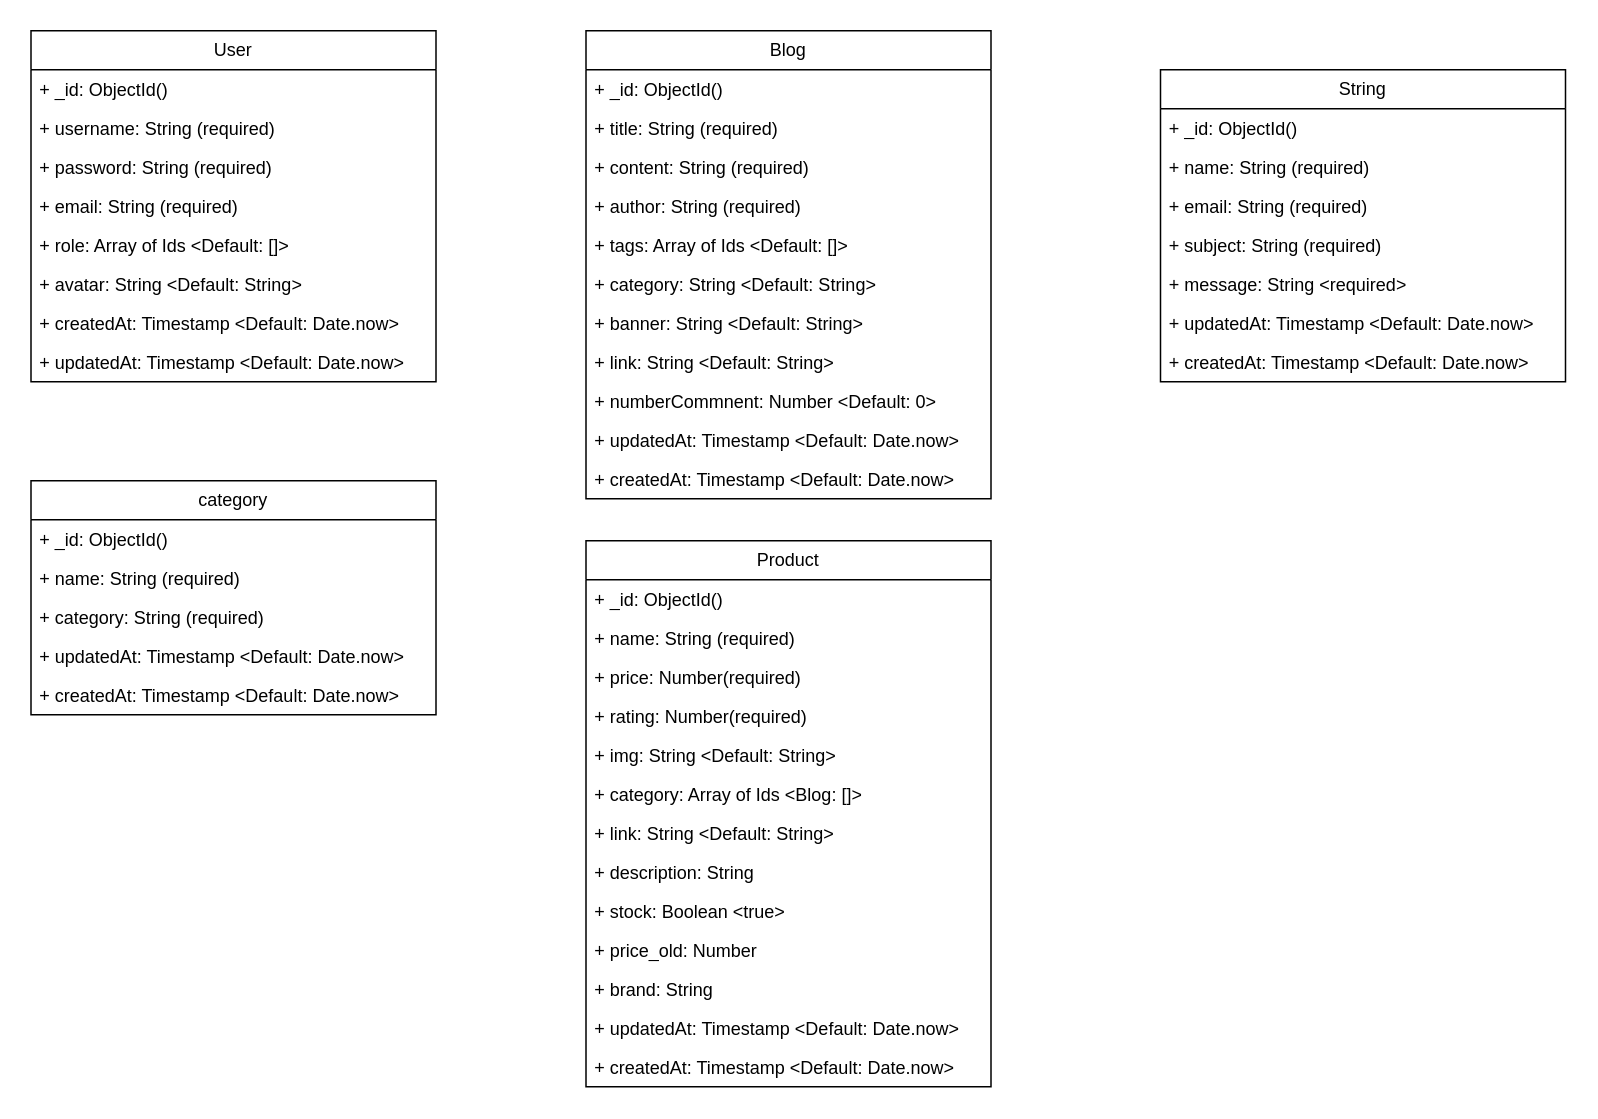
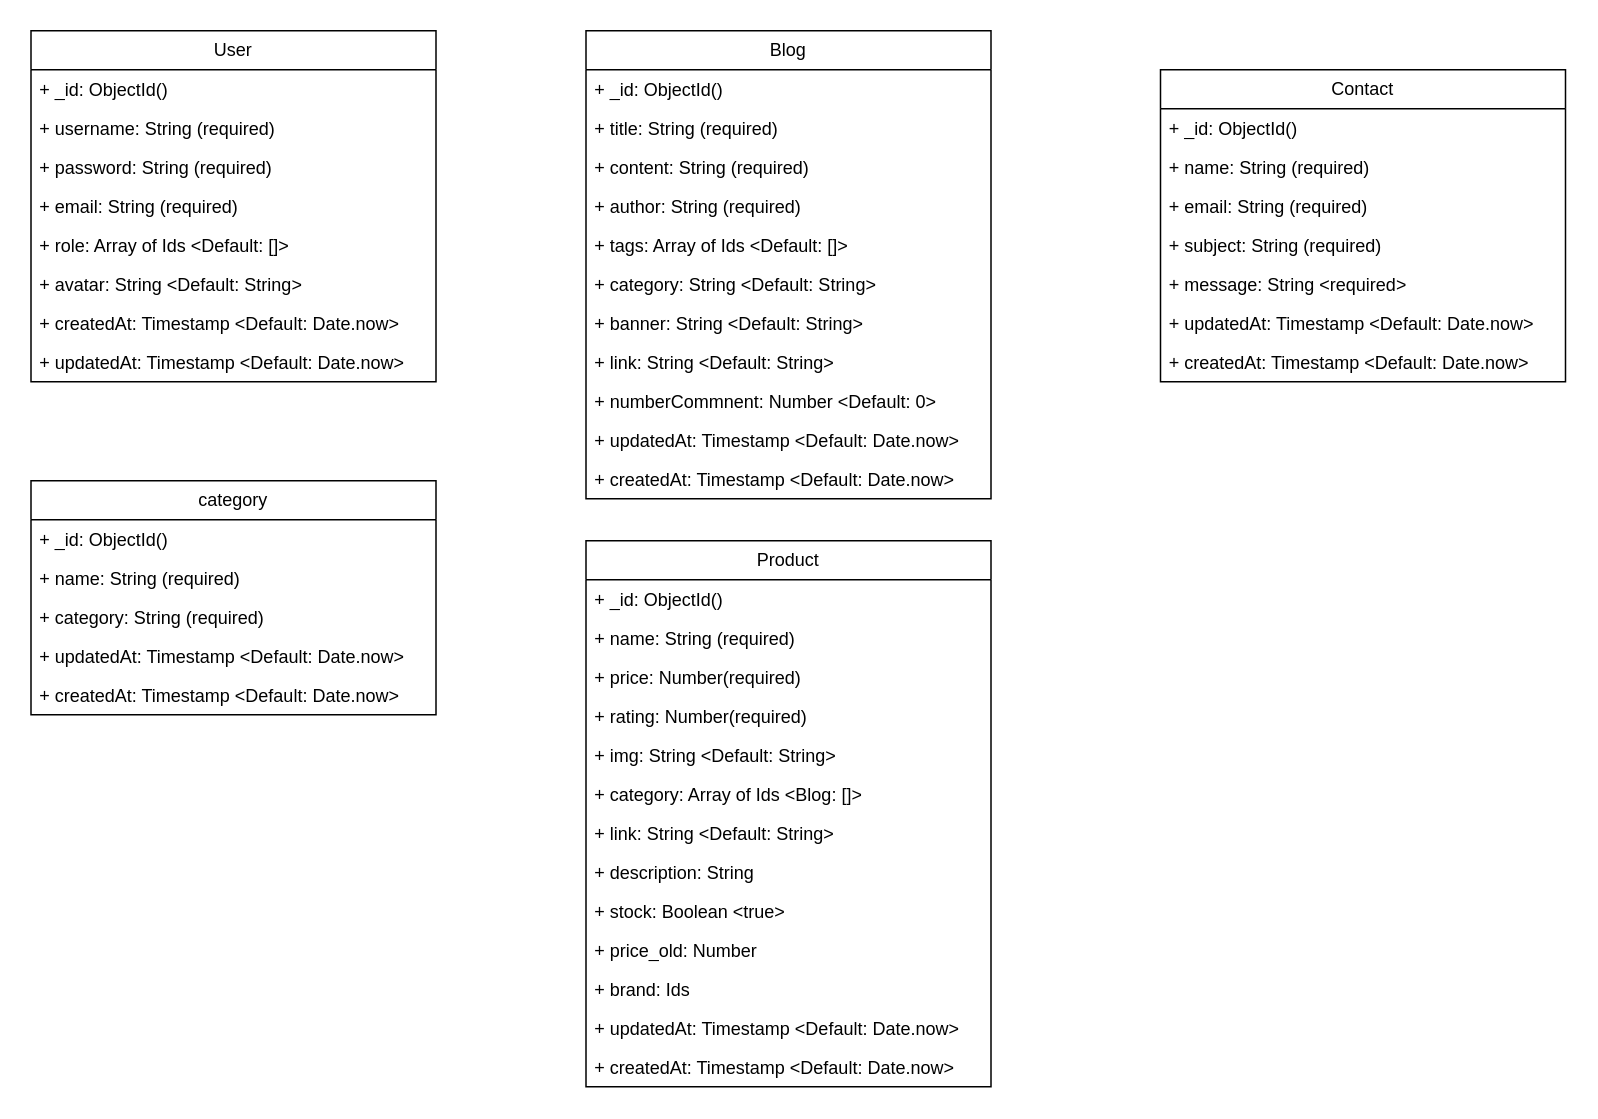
(1363, 89) -> (1363, 89)
(661, 991) -> (648, 991)
